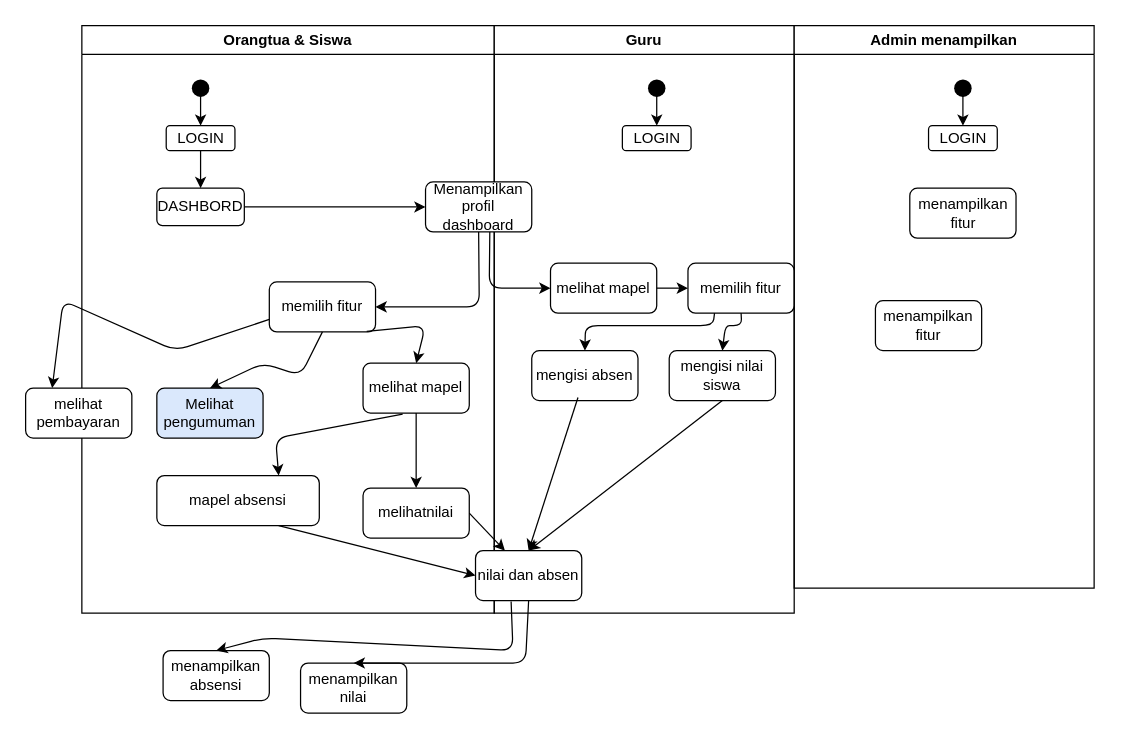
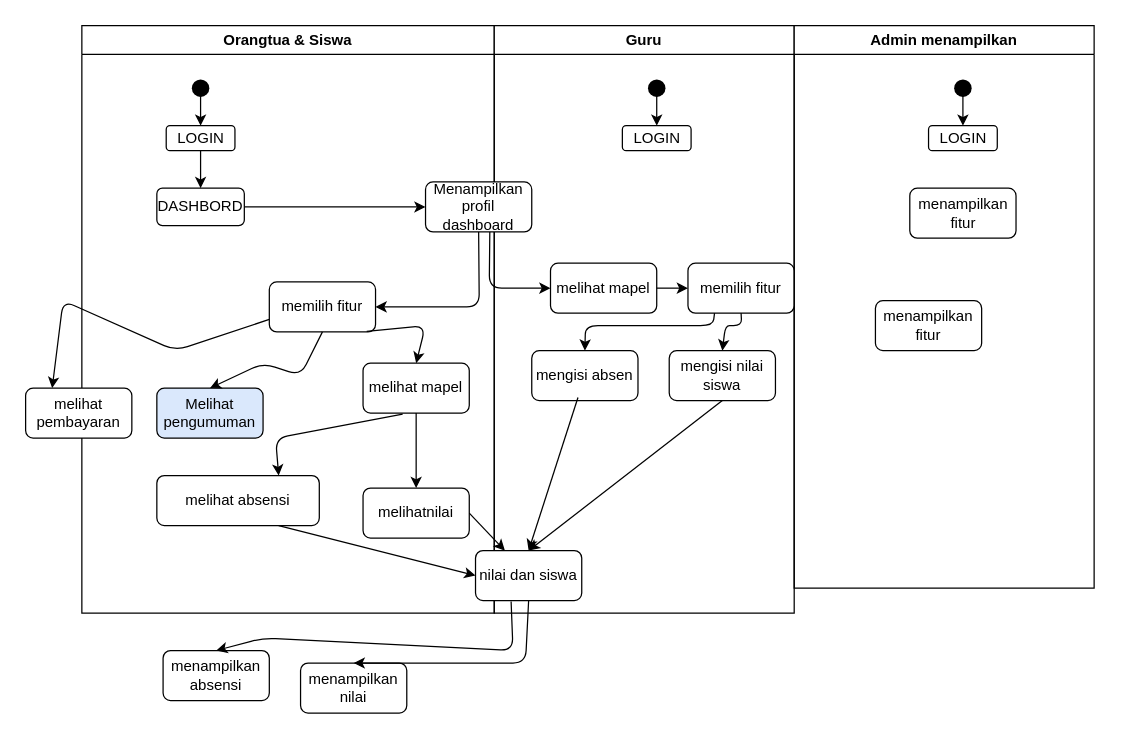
(238, 501) -> (238, 501)
(529, 576) -> (529, 576)
